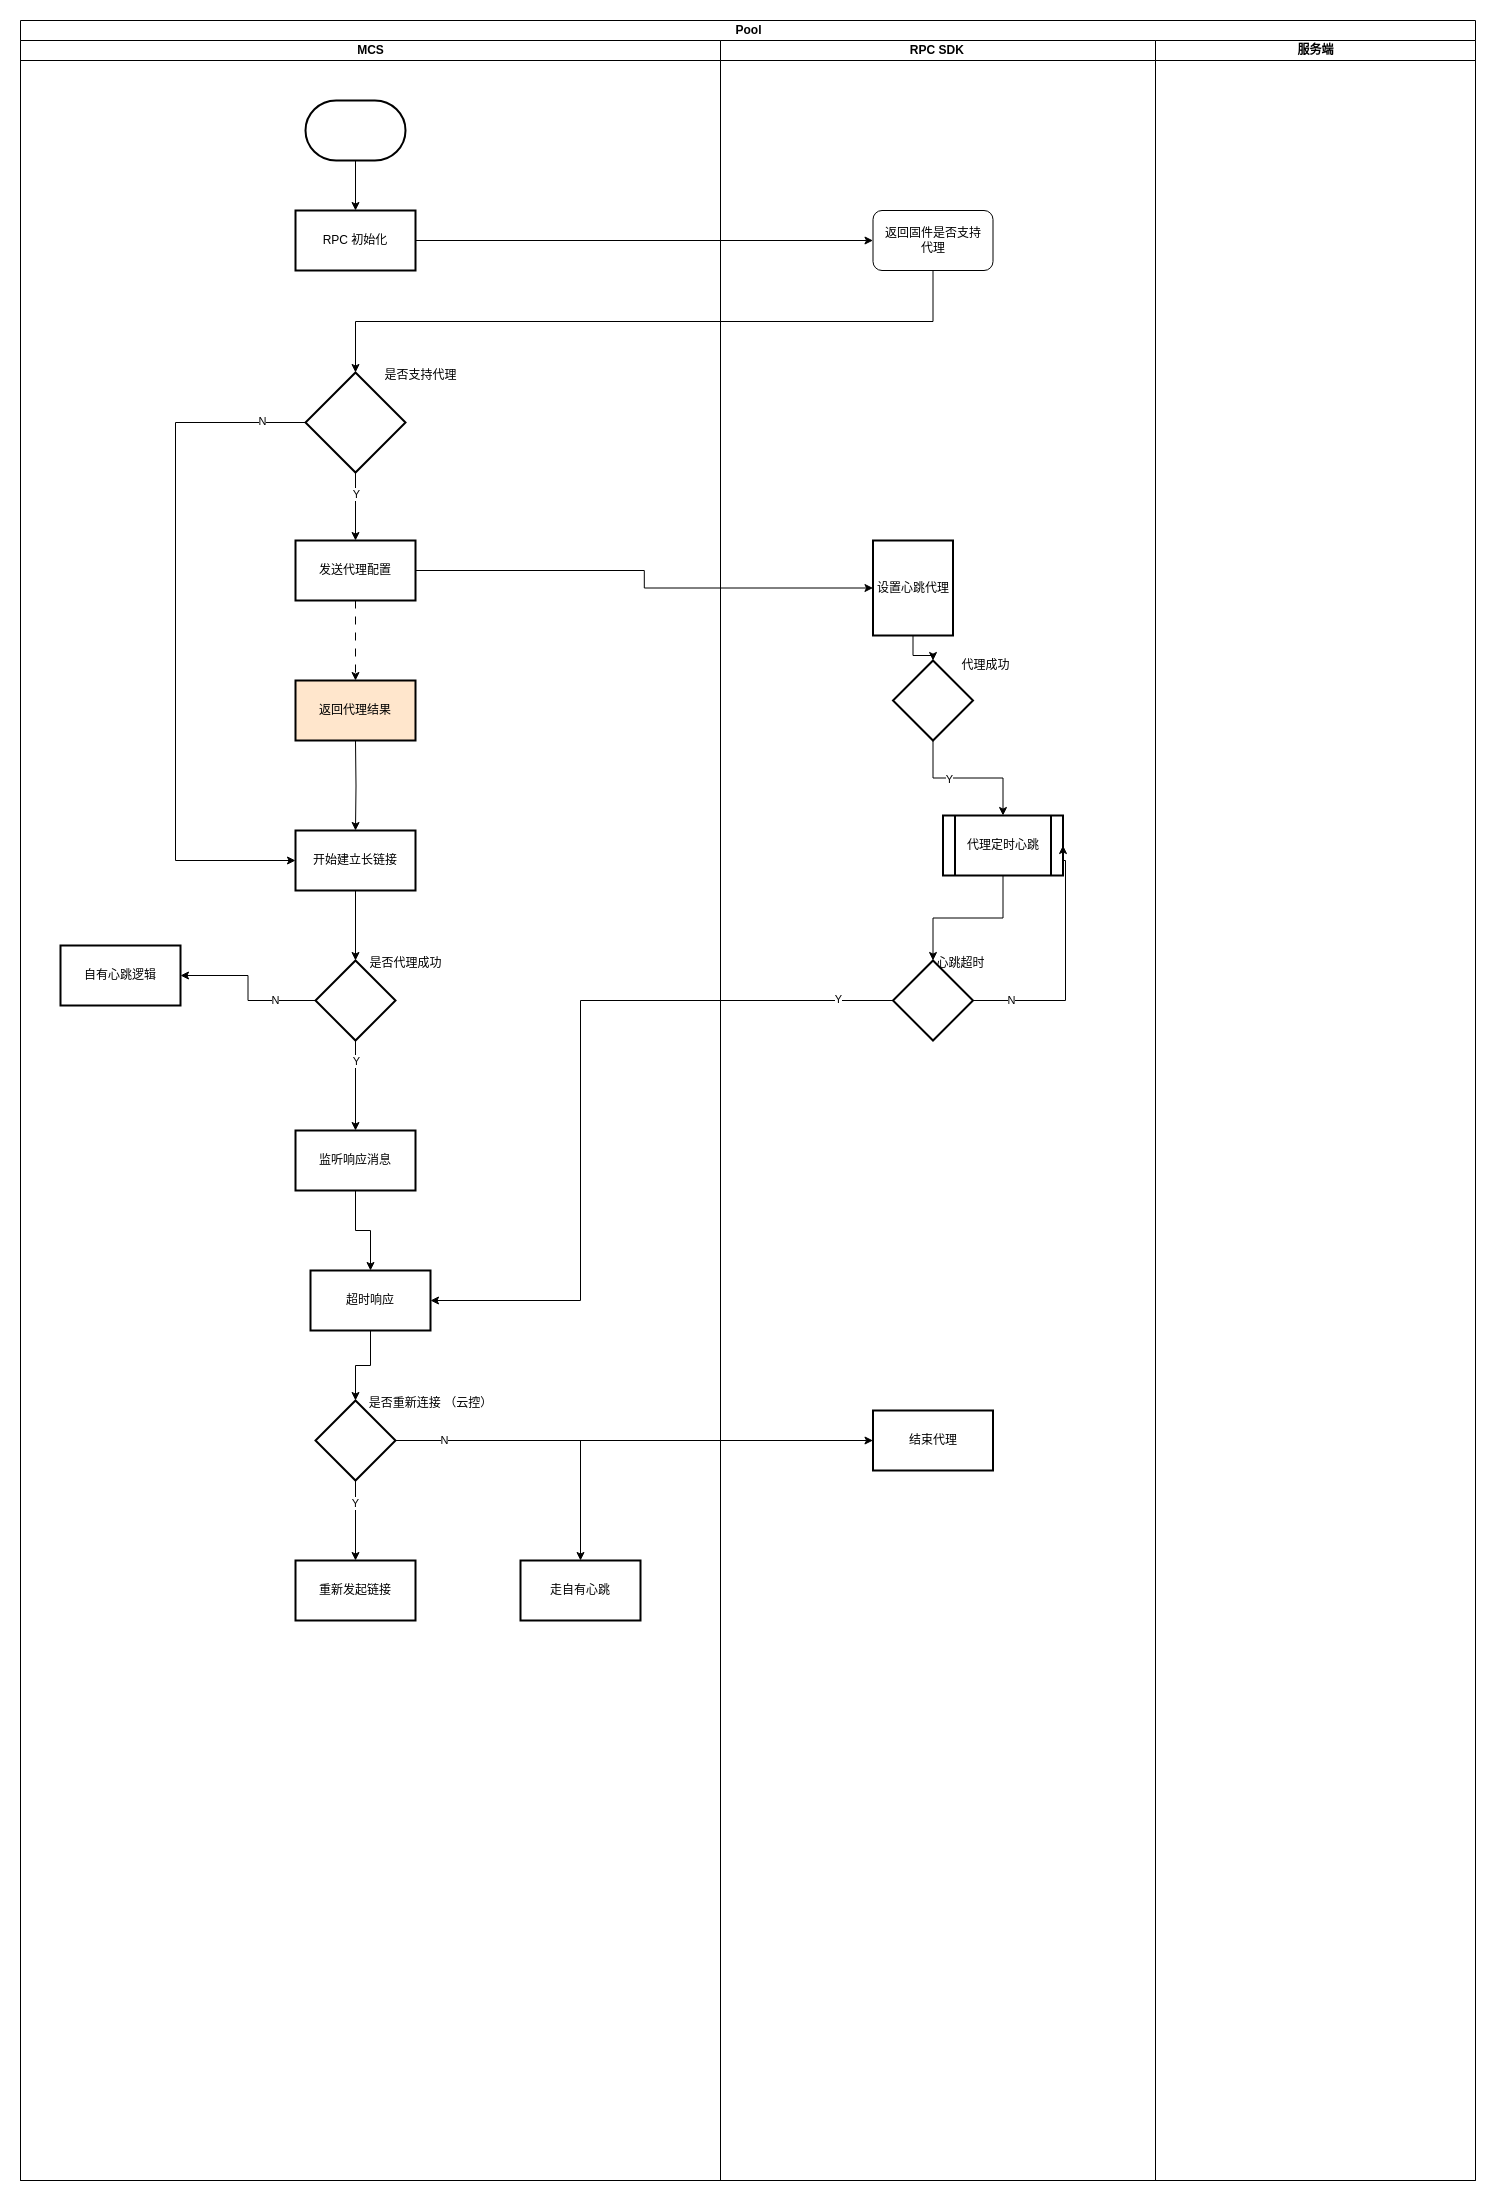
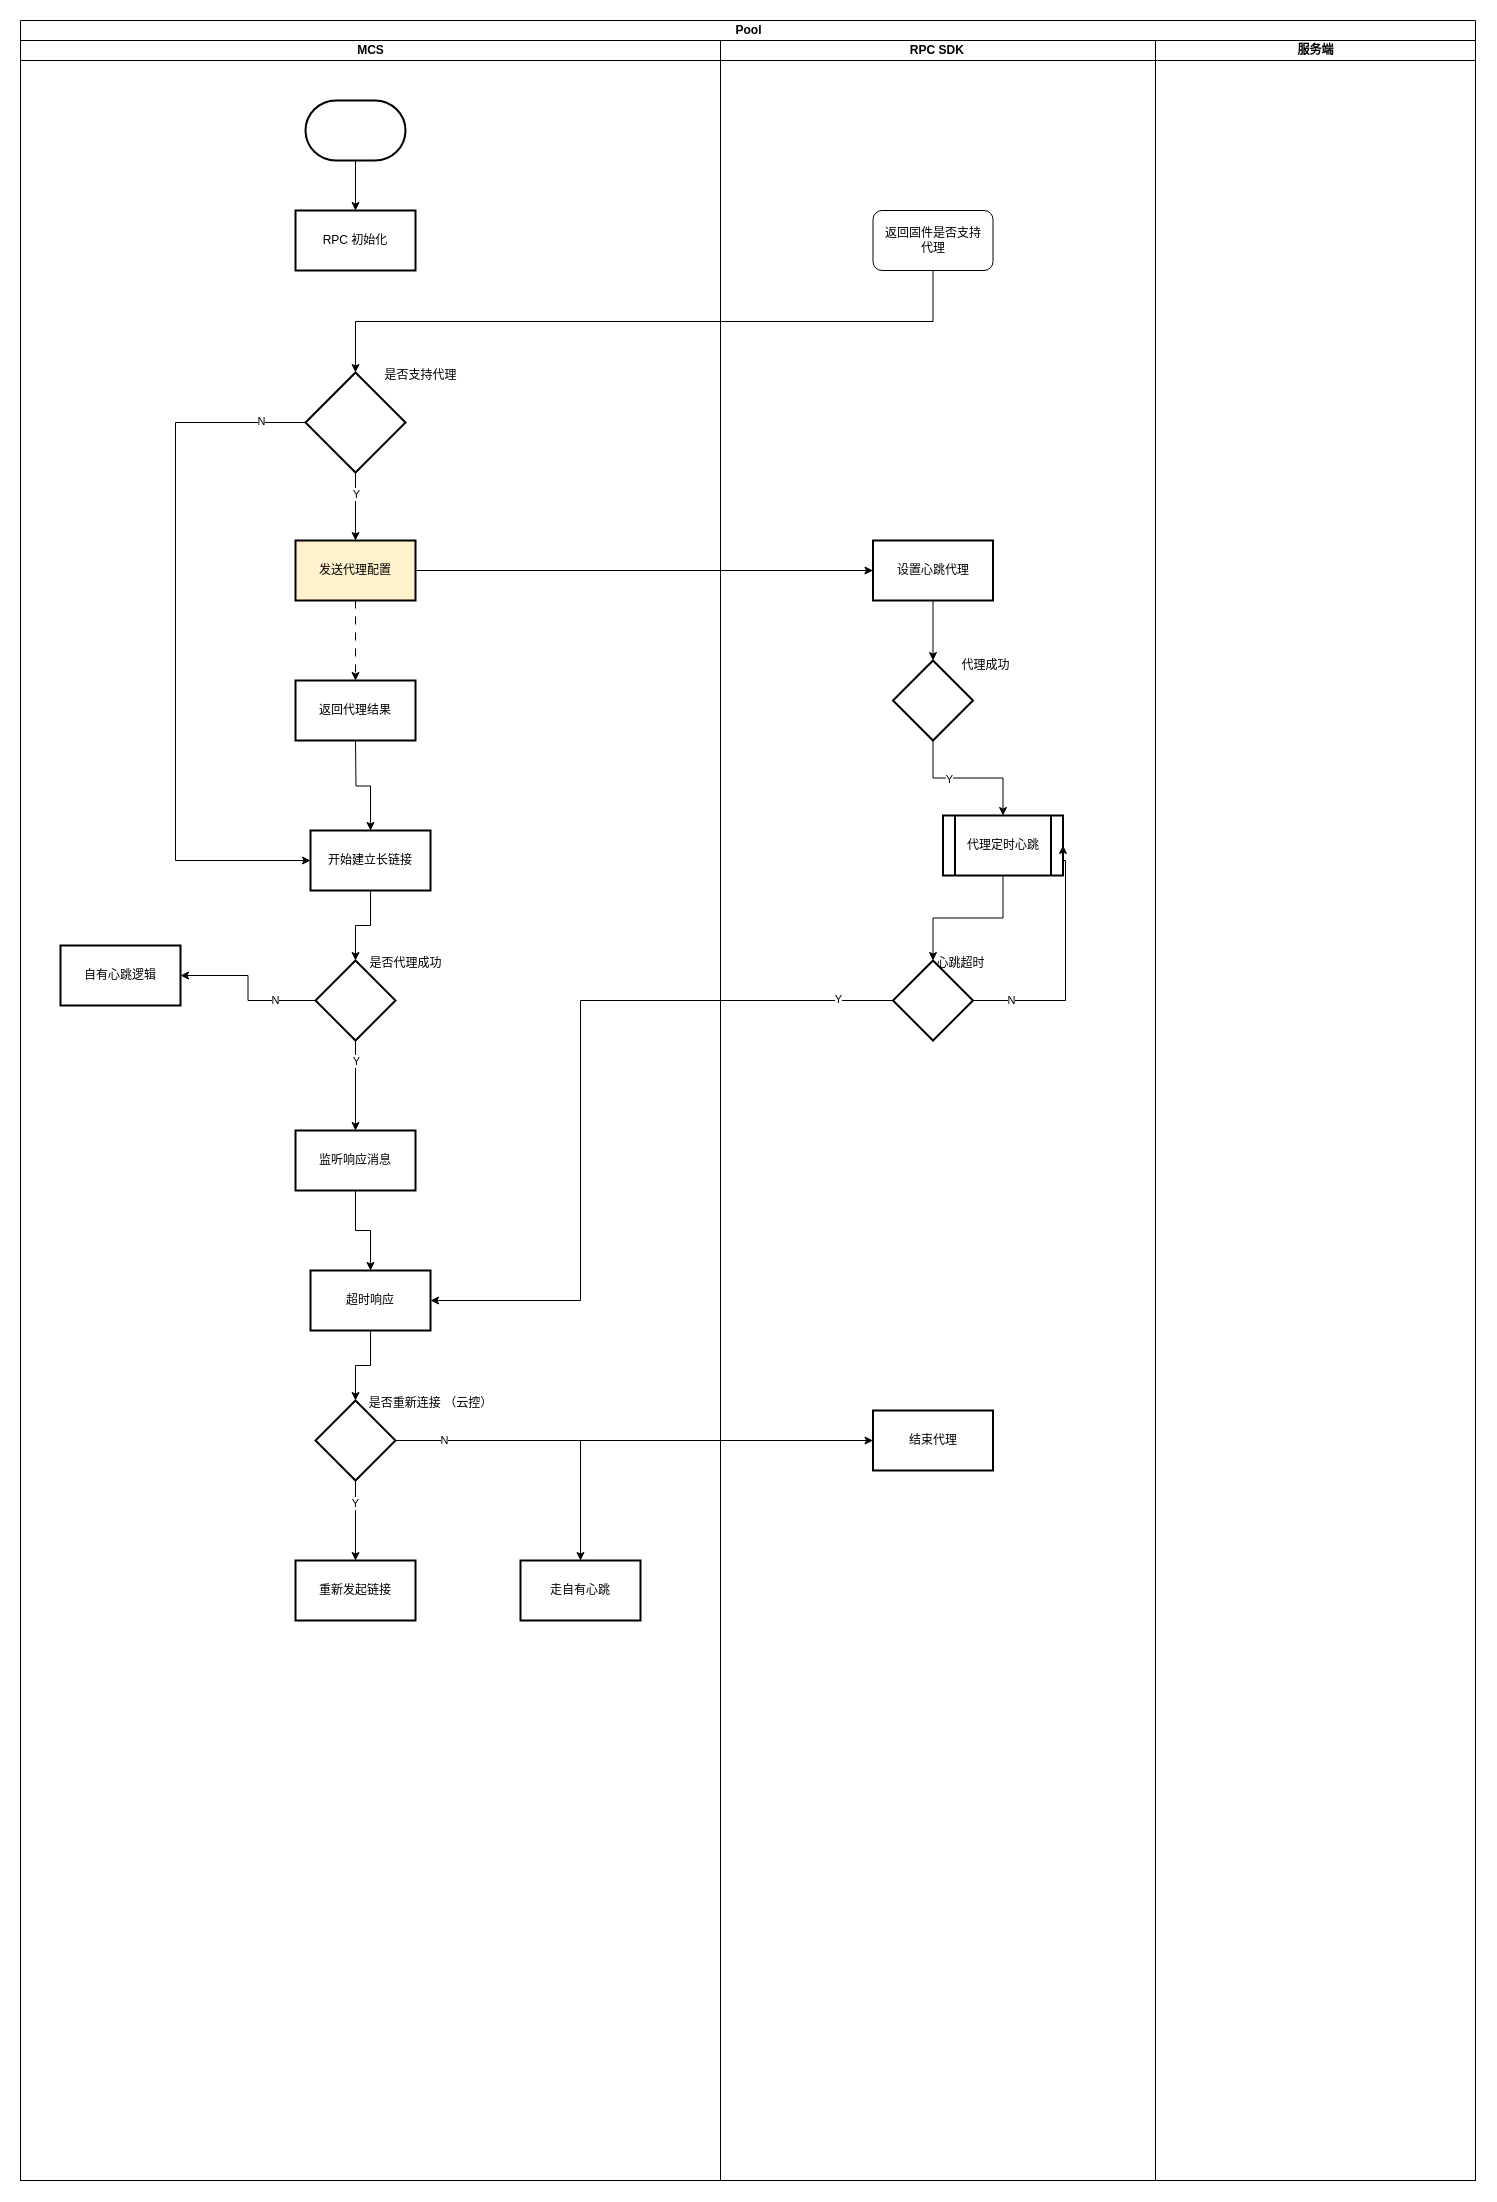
(641, 241) -> none
(356, 571) -> (356, 571)
(913, 588) -> (933, 571)
(356, 711) -> (356, 711)
(356, 861) -> (371, 861)
